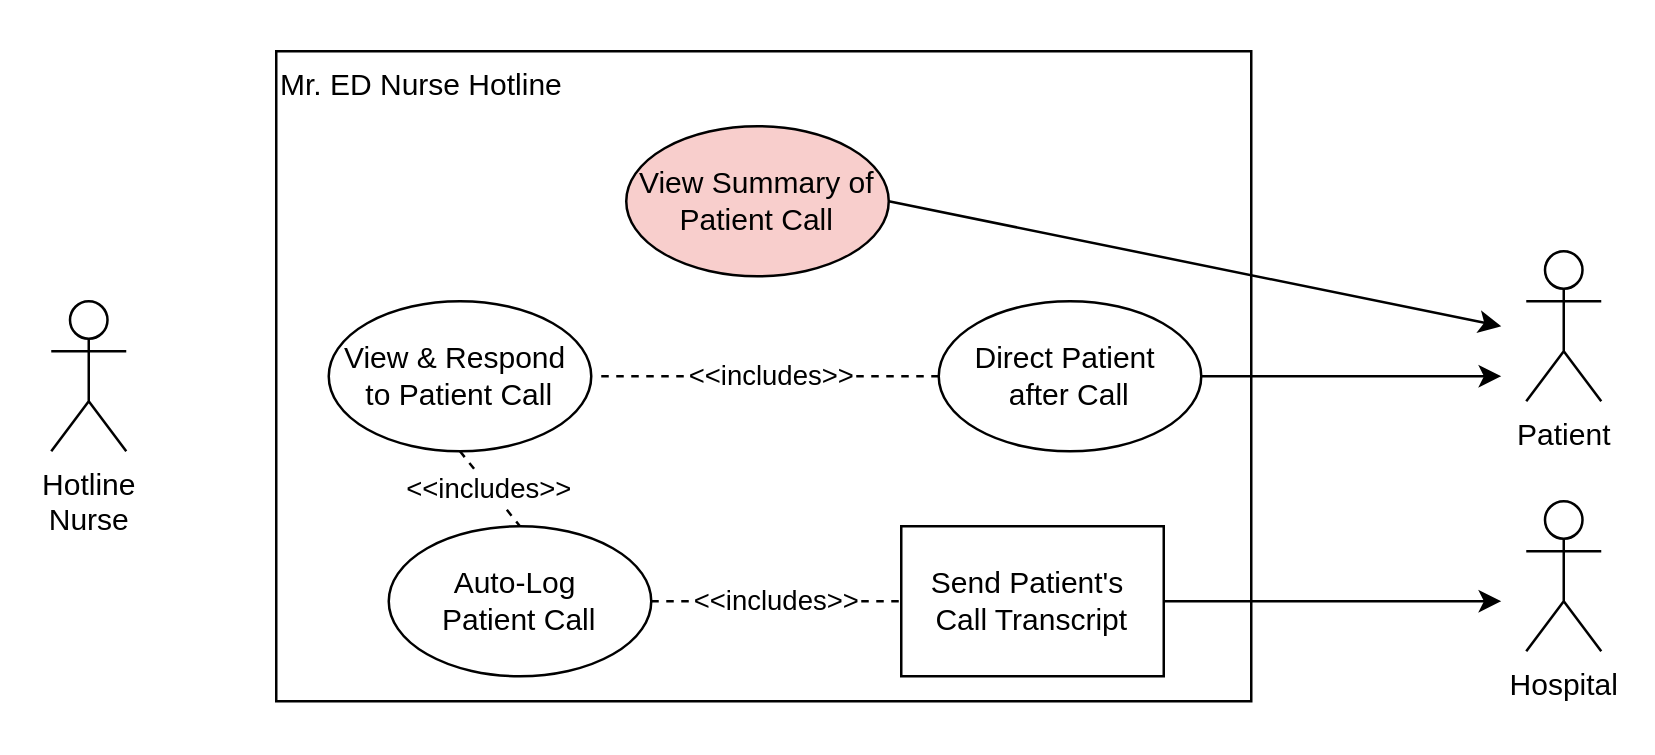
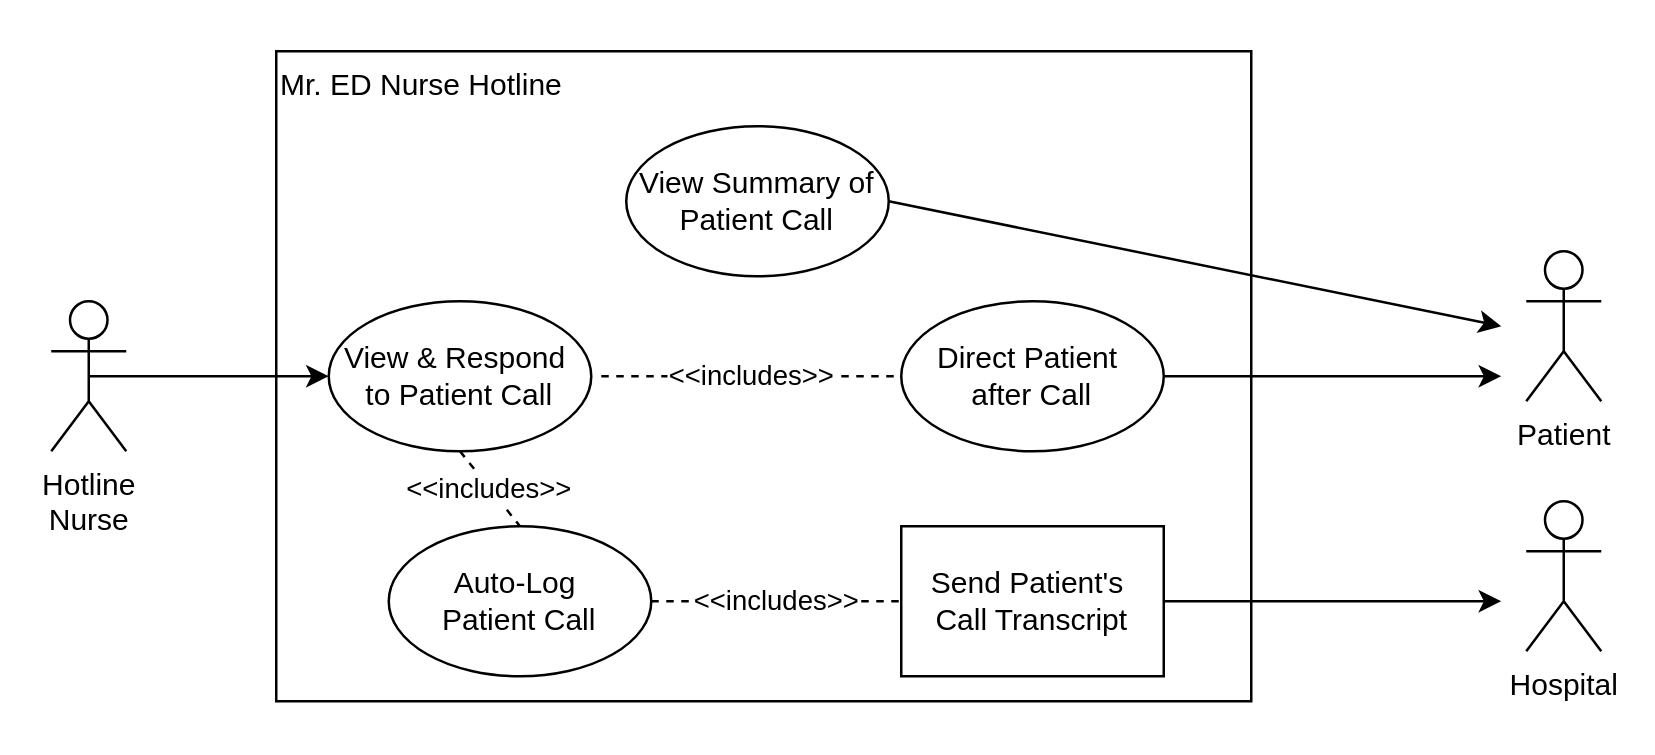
(758, 201) -> (758, 201)
none -> (213, 376)
(1070, 376) -> (1033, 376)
